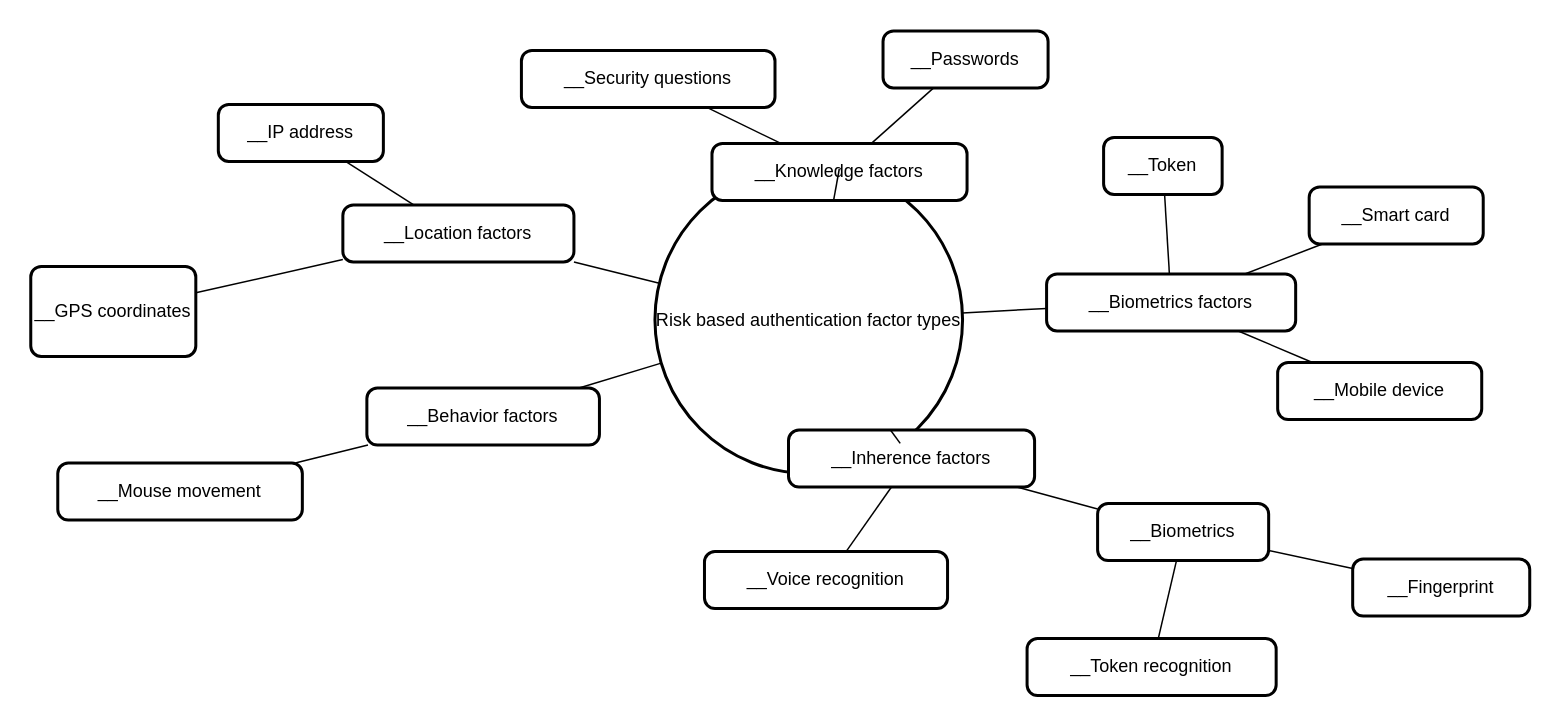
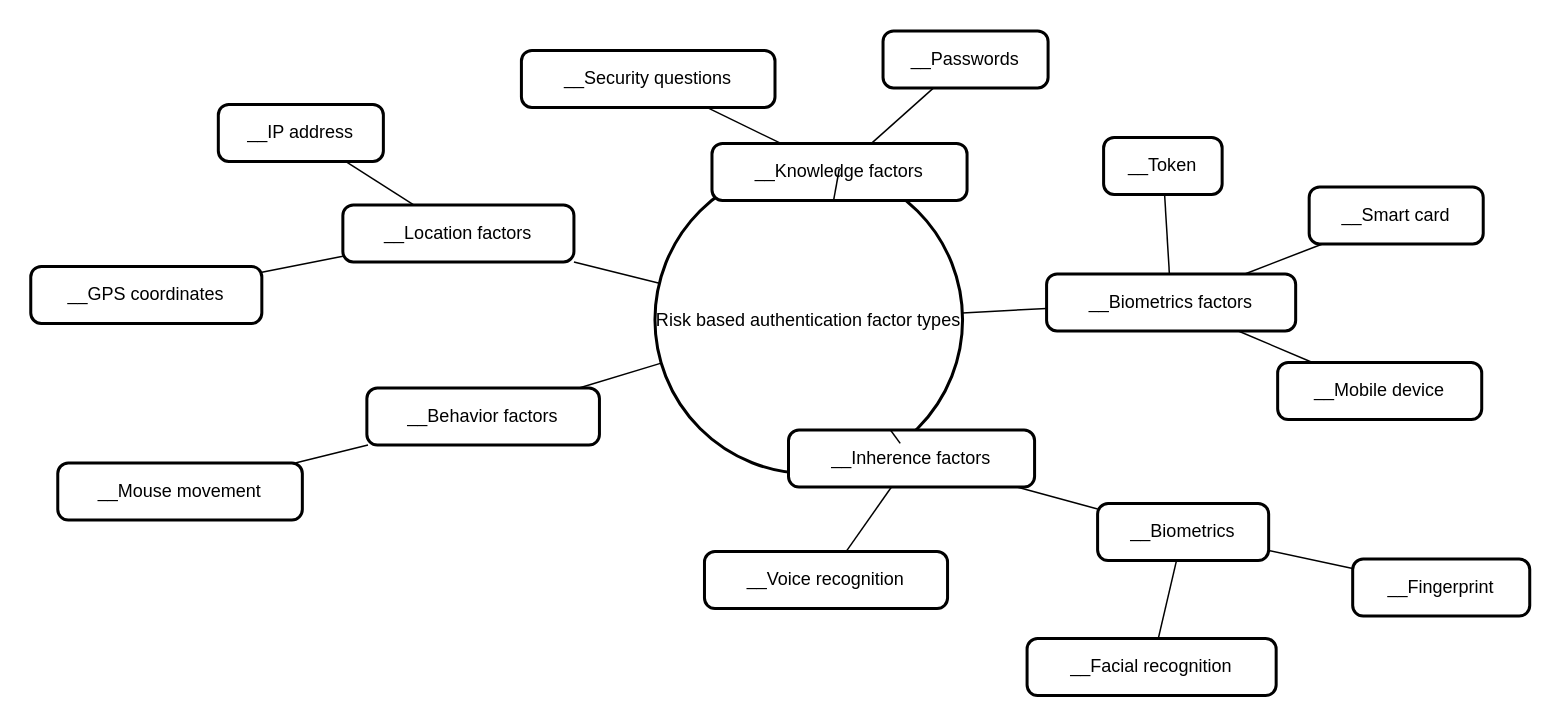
(113, 311) -> (146, 295)
(1151, 667) -> (1151, 667)
